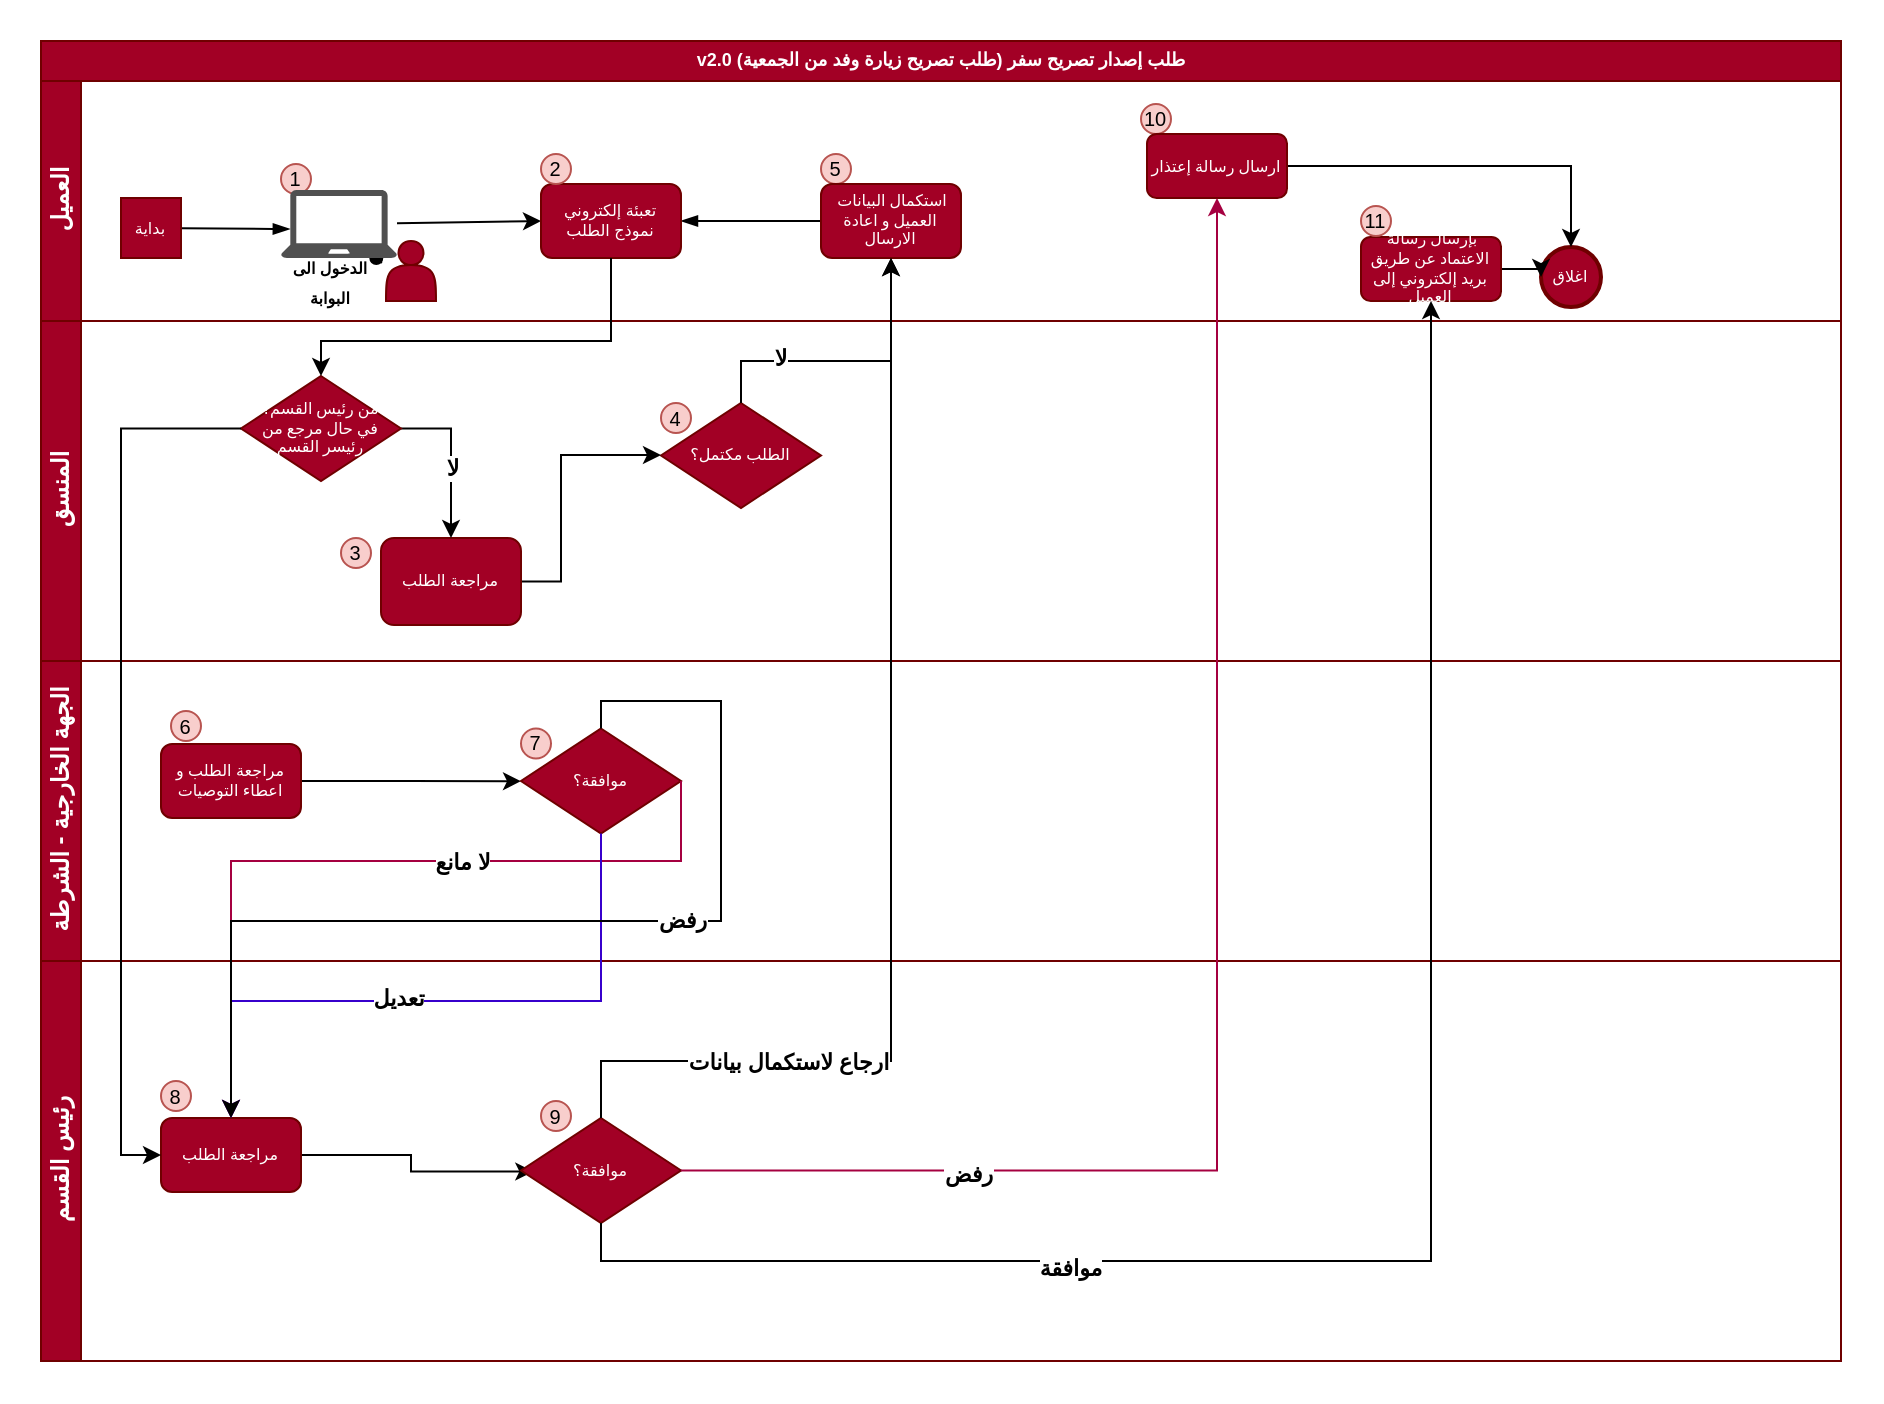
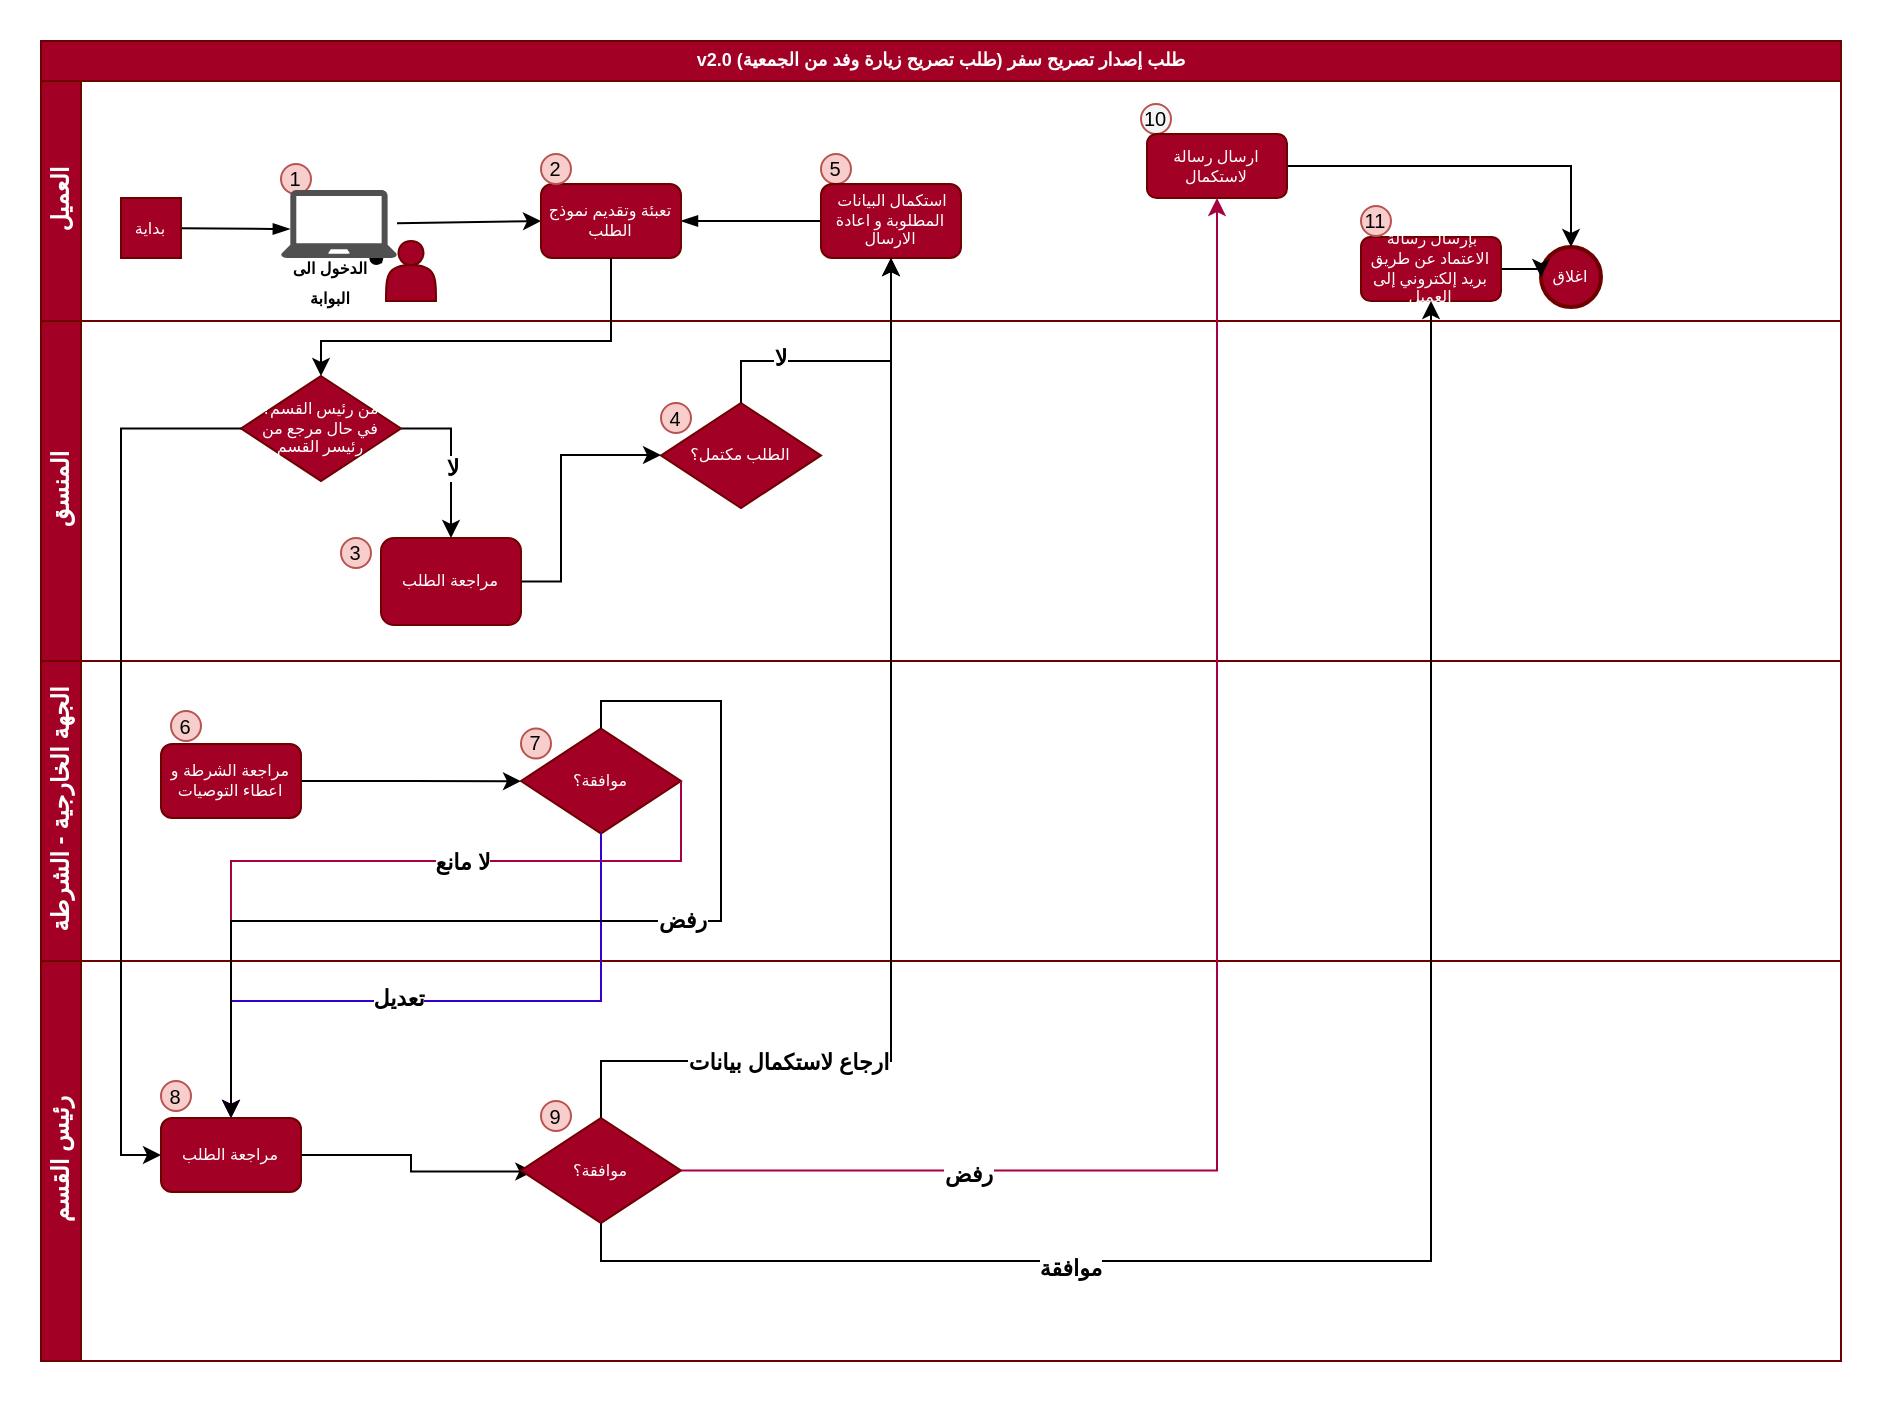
(1156, 119) -> (1156, 119)
(1217, 167) -> (1217, 167)
(611, 221) -> (611, 221)
(891, 221) -> (891, 221)
(231, 781) -> (231, 781)
